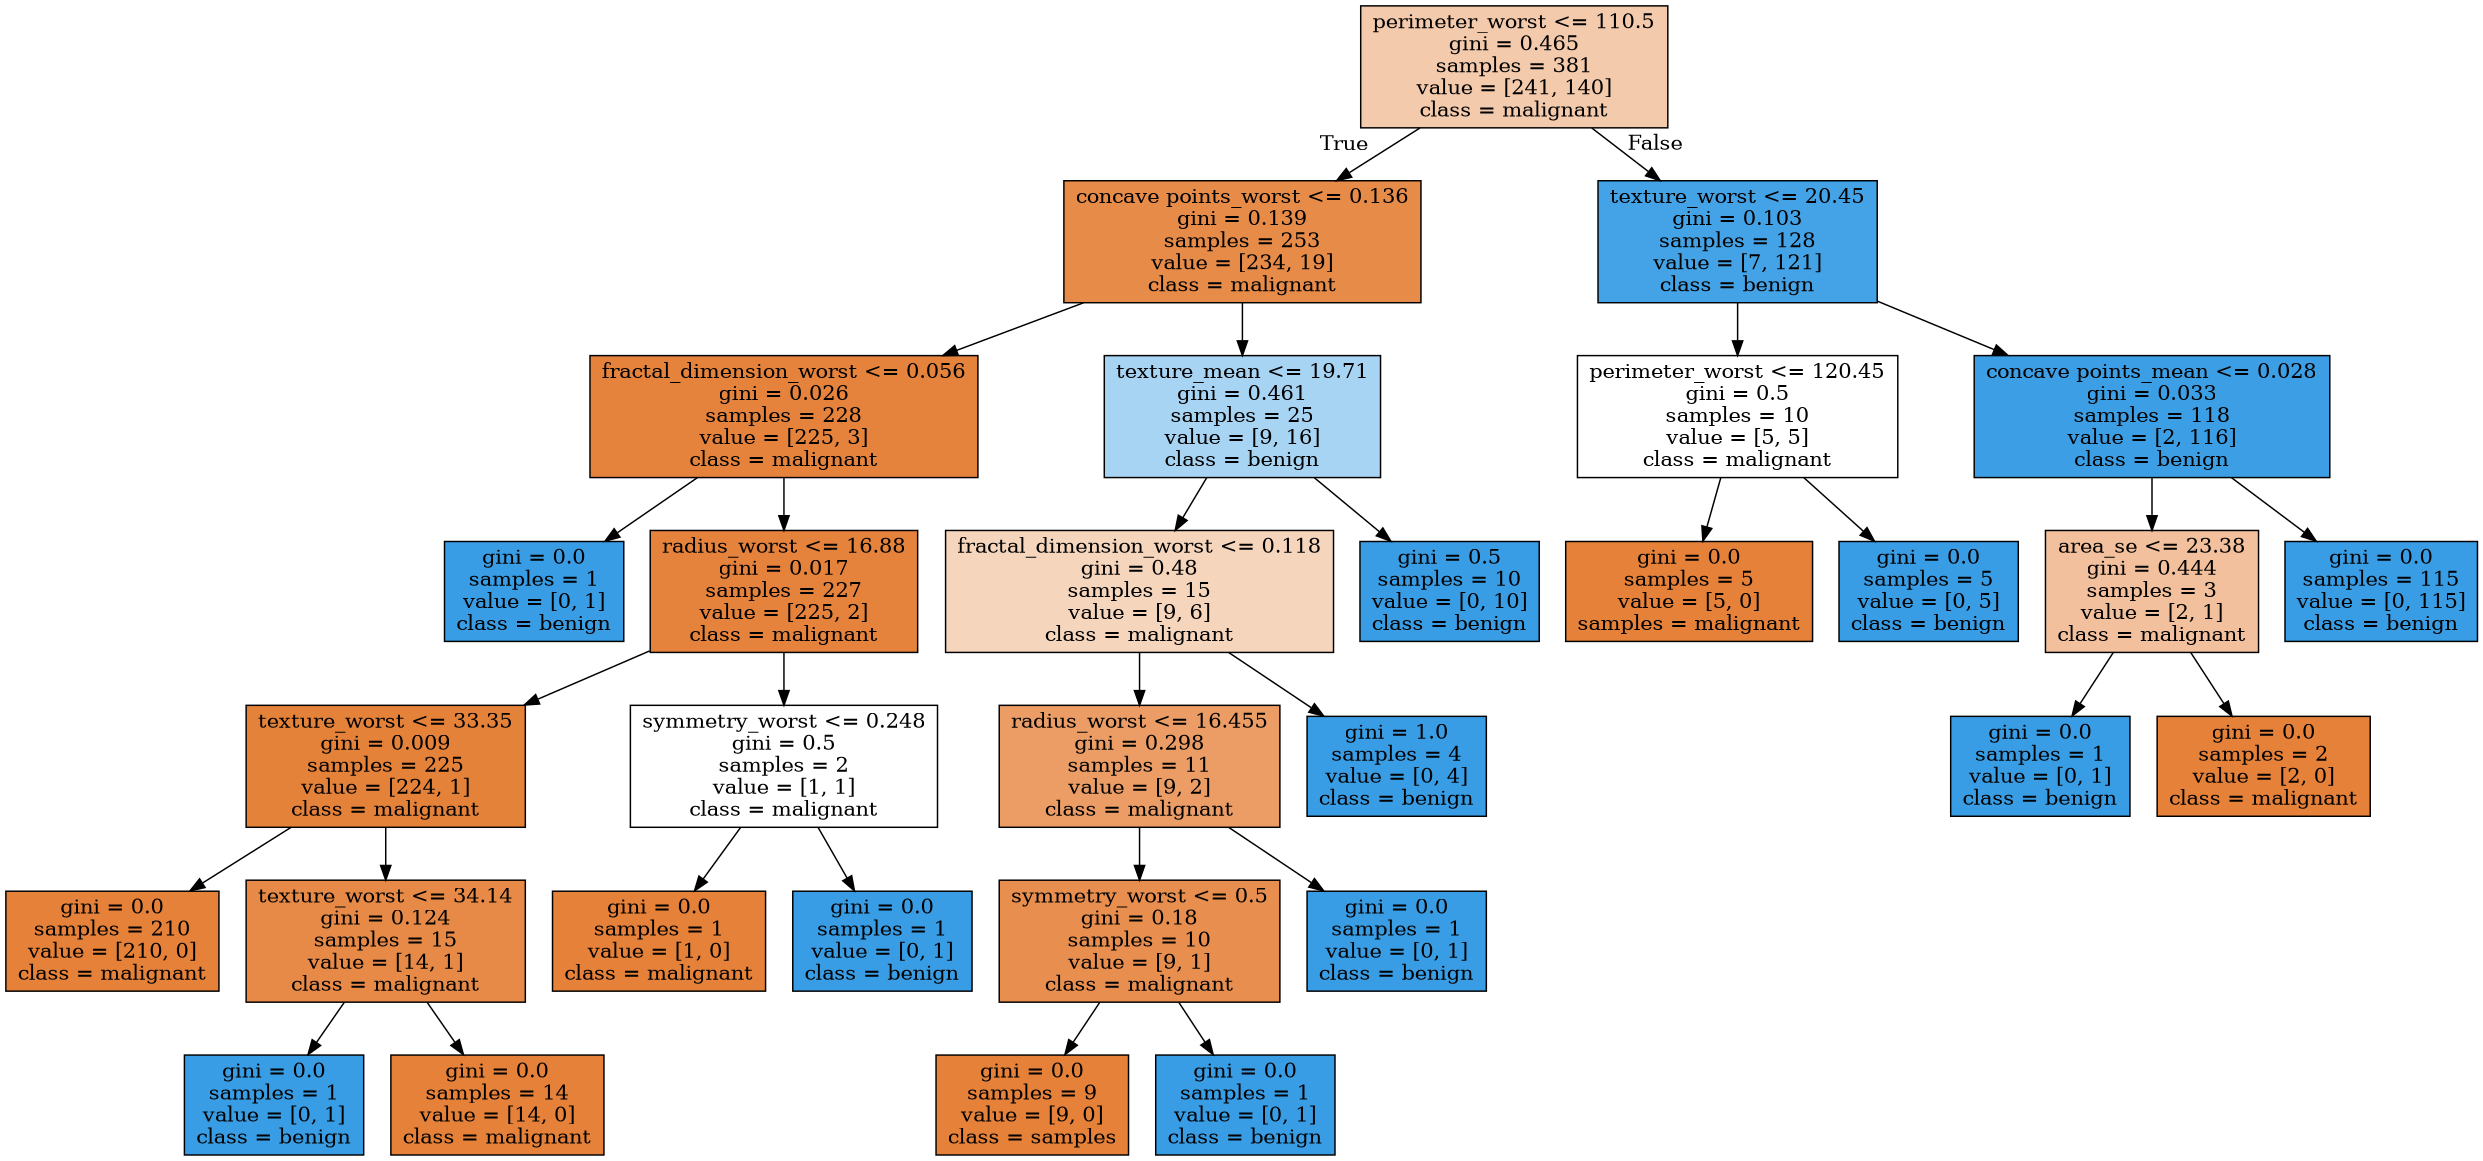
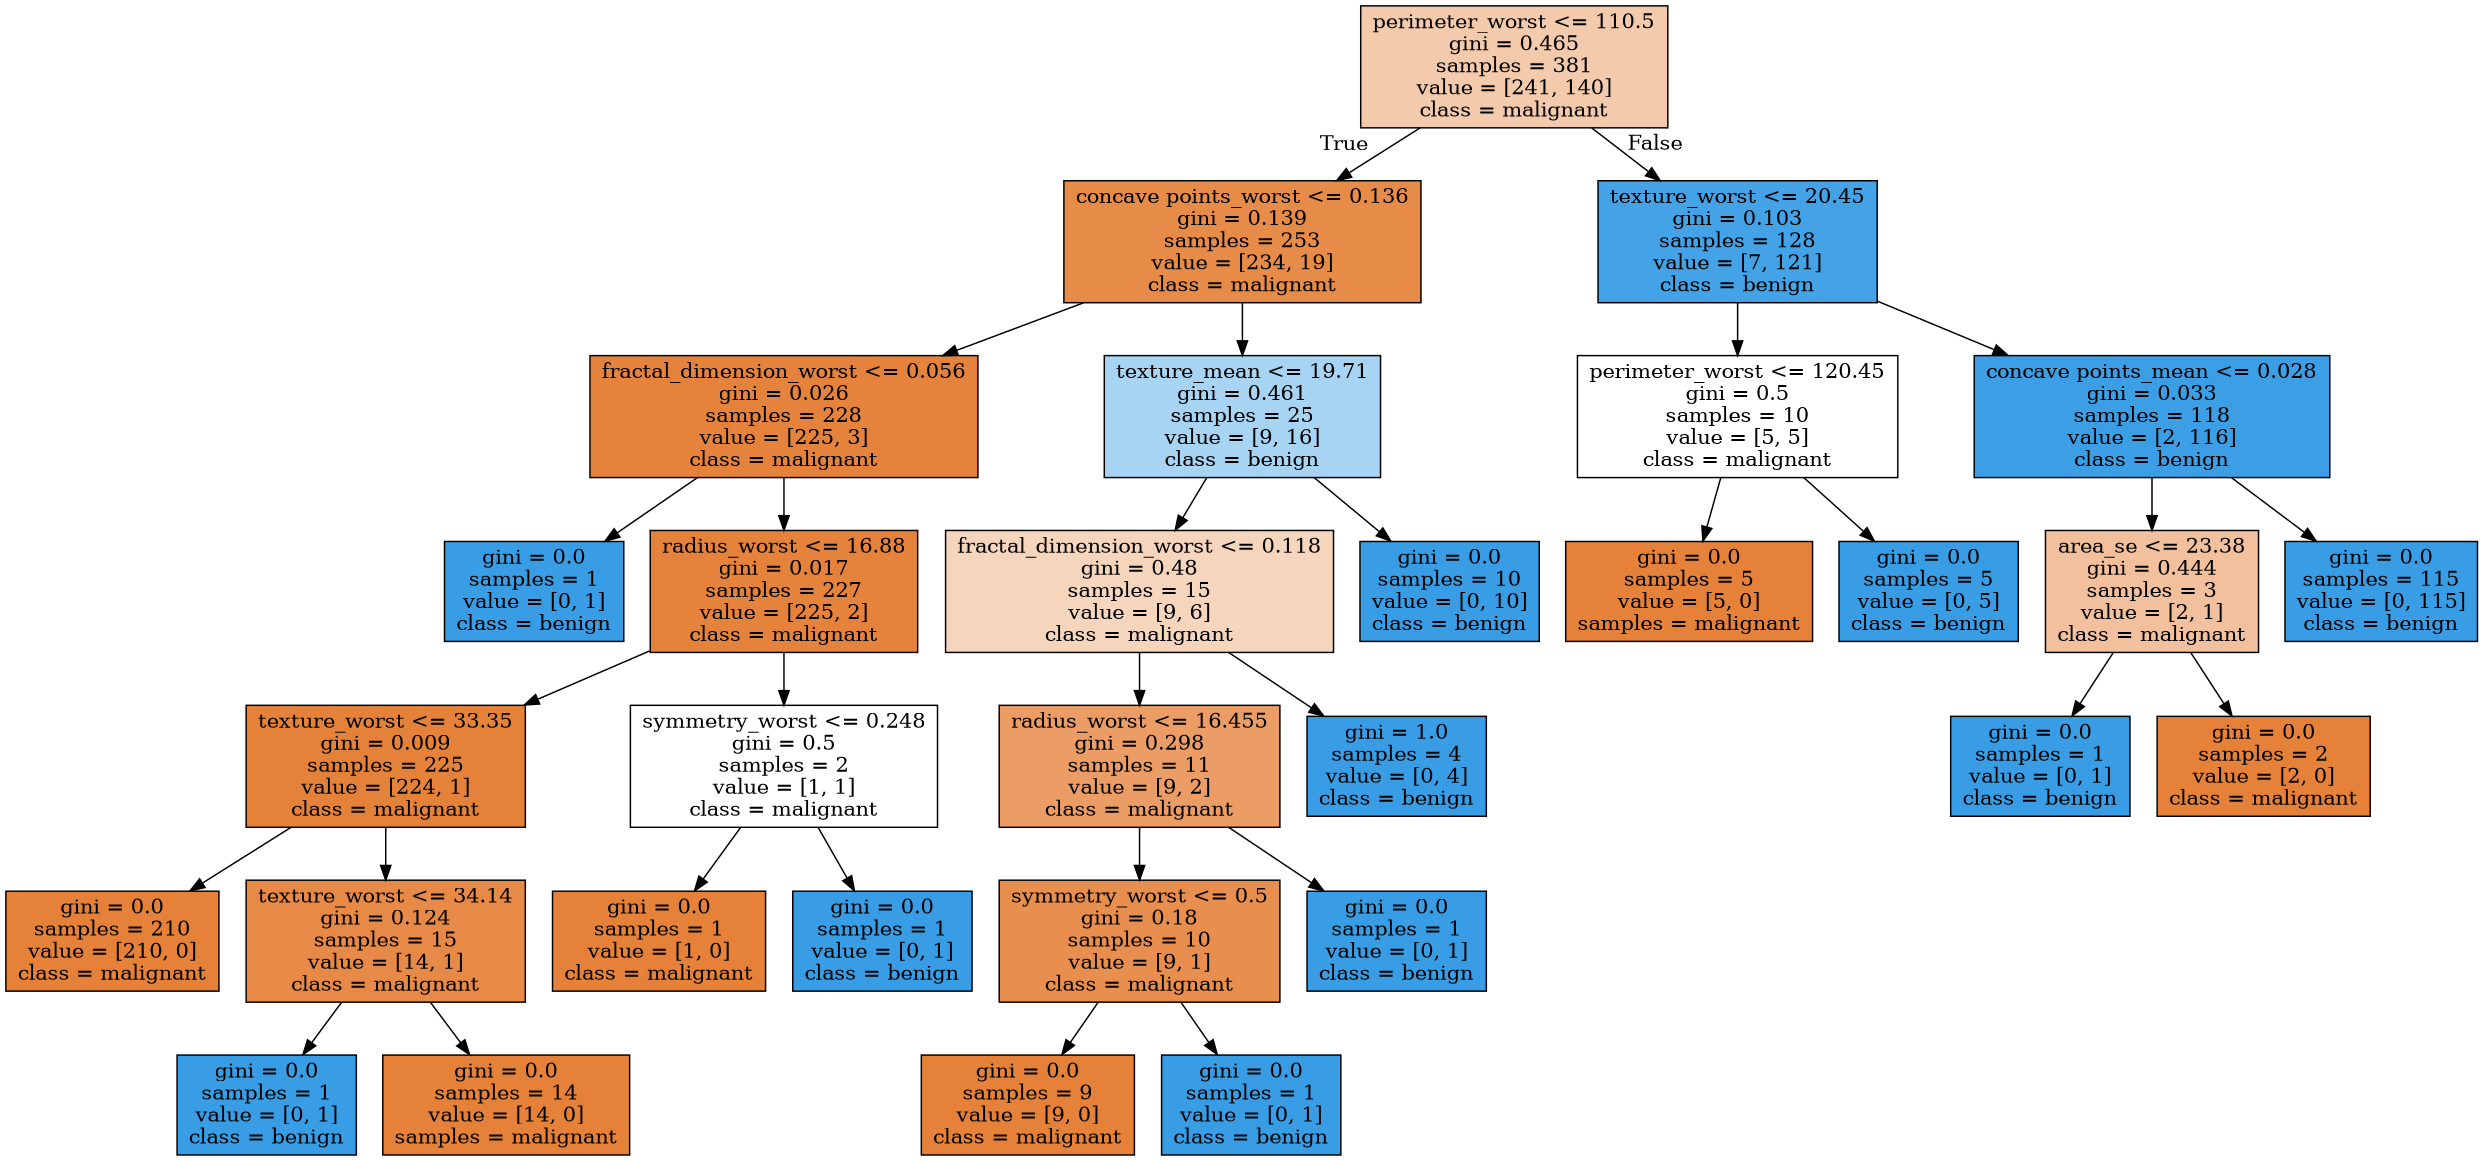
(1450, 591) -> (1450, 591)
(497, 1105) -> (506, 1105)
(1032, 1105) -> (1028, 1105)
